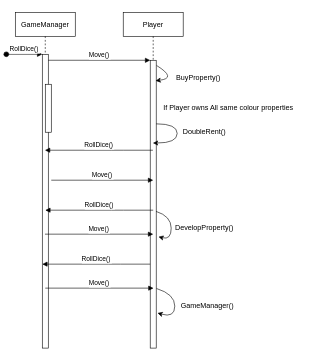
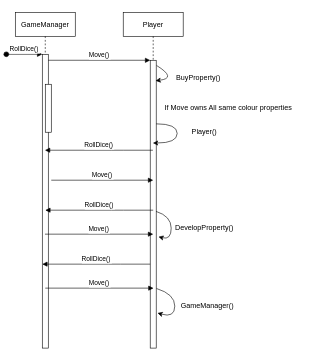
(229, 108) -> (229, 108)
(205, 132) -> (205, 132)
